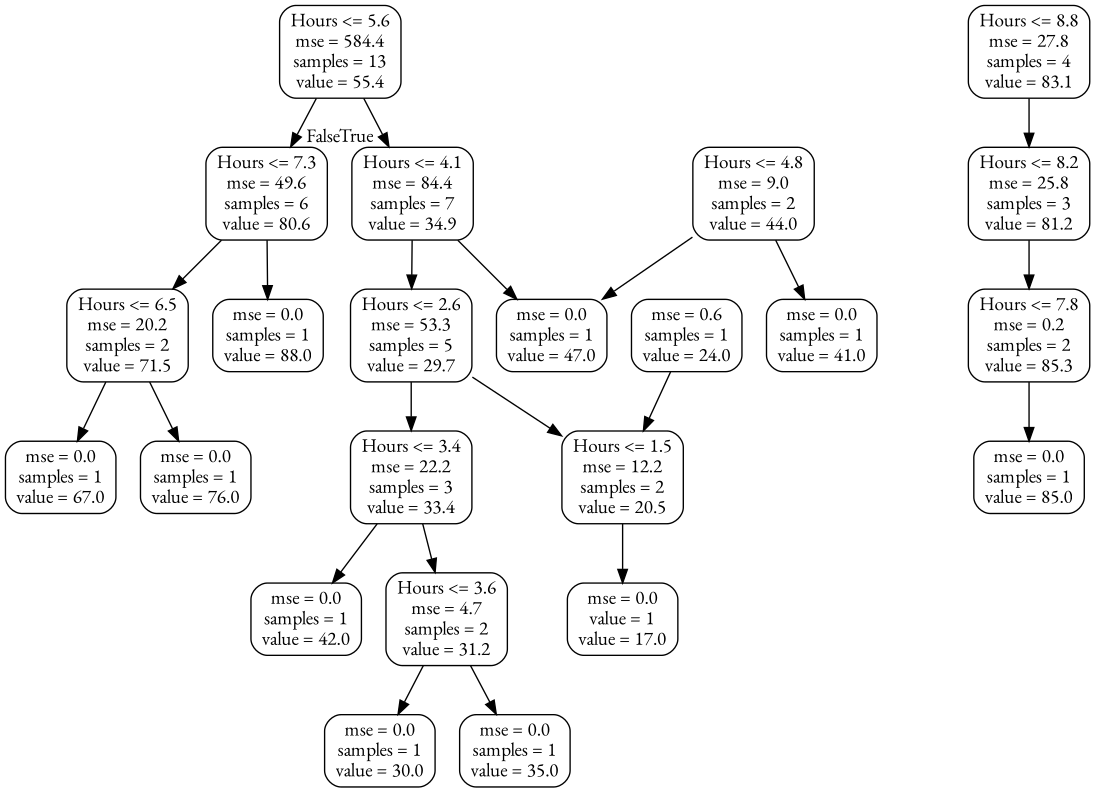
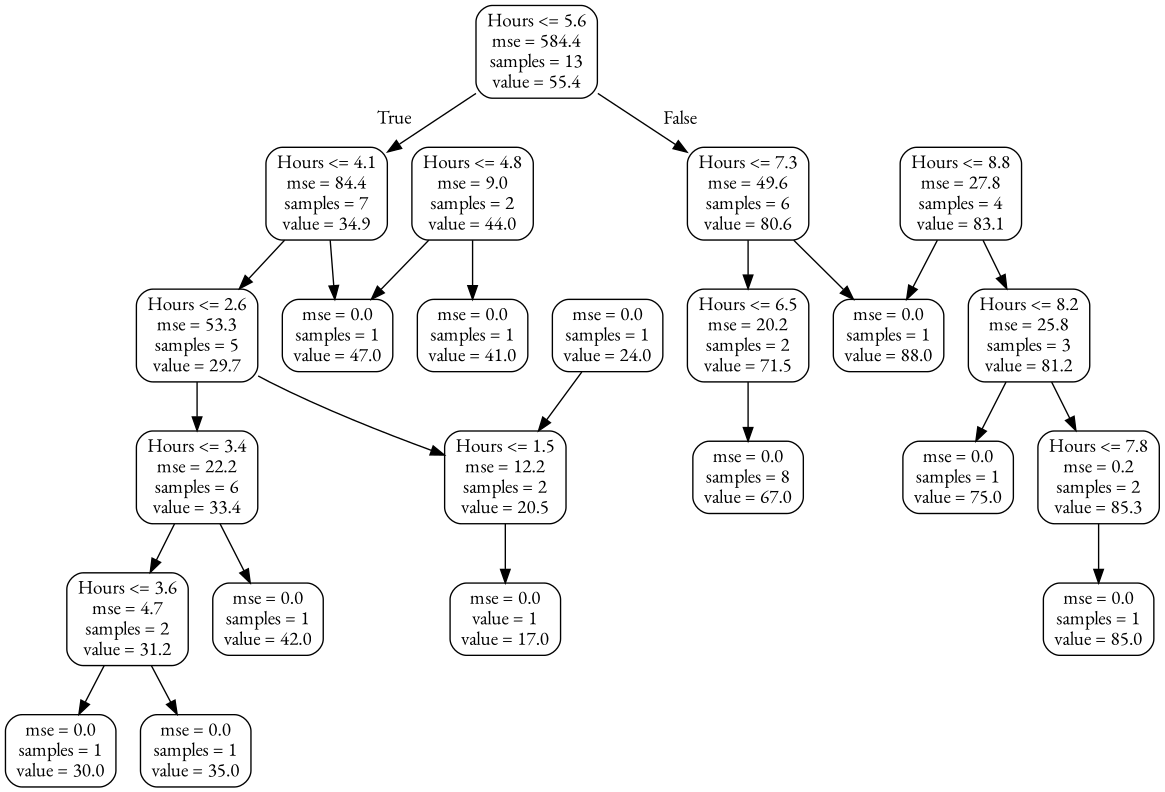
none -> (925, 264)
(687, 336) -> (608, 336)
(61, 477) -> (748, 477)
(196, 477) -> none
(411, 477) -> (197, 477)
none -> (958, 477)
